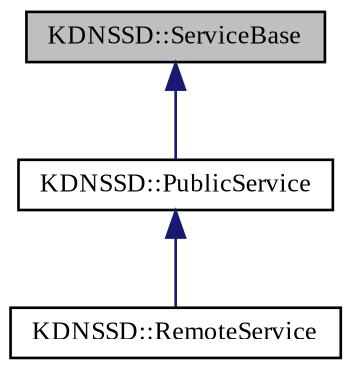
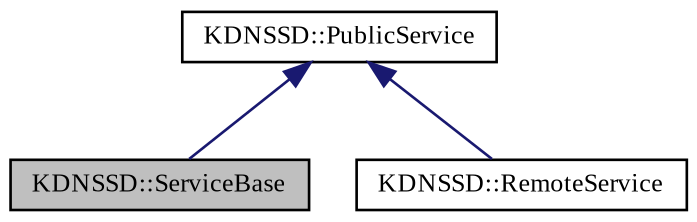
(176, 125) -> (240, 119)
